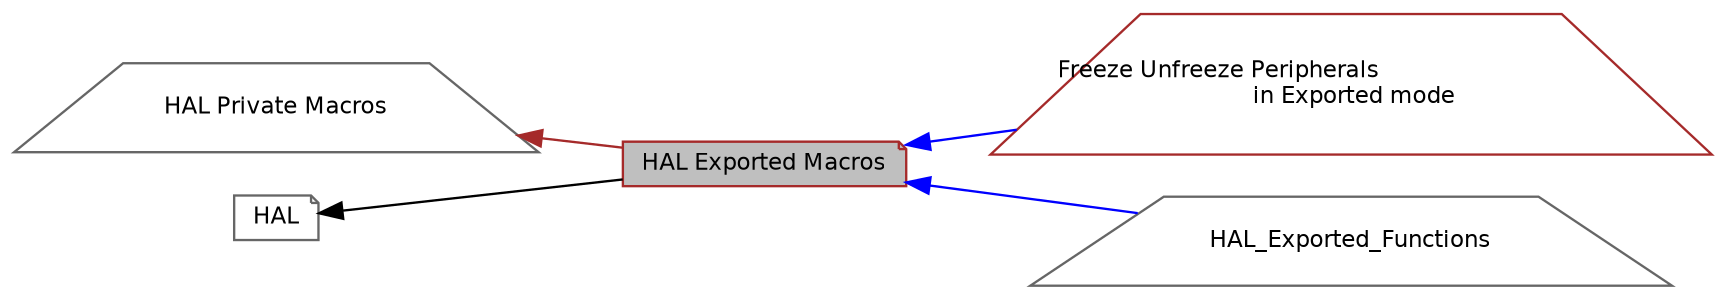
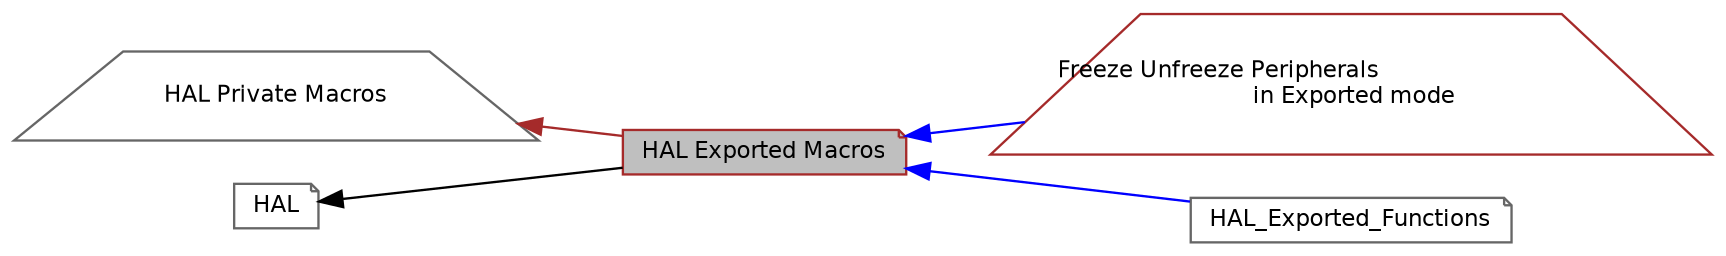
(1351, 241) -> (1351, 220)
